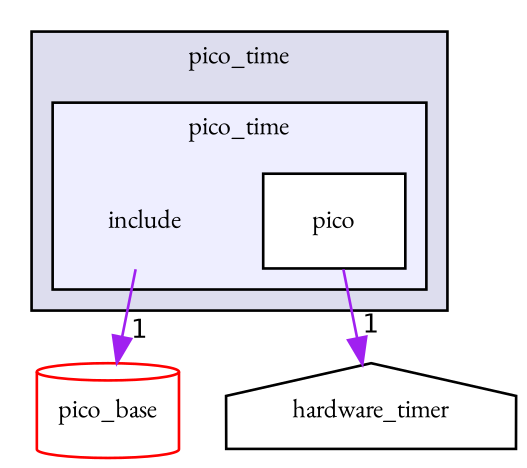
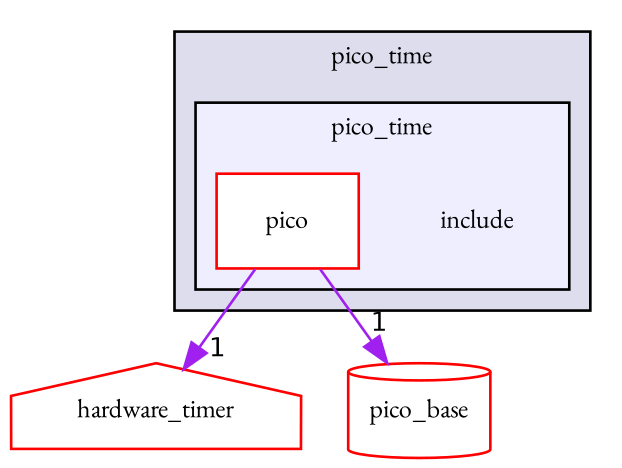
(334, 221) -> (288, 221)
(129, 303) -> (346, 305)
(371, 411) -> (156, 411)
